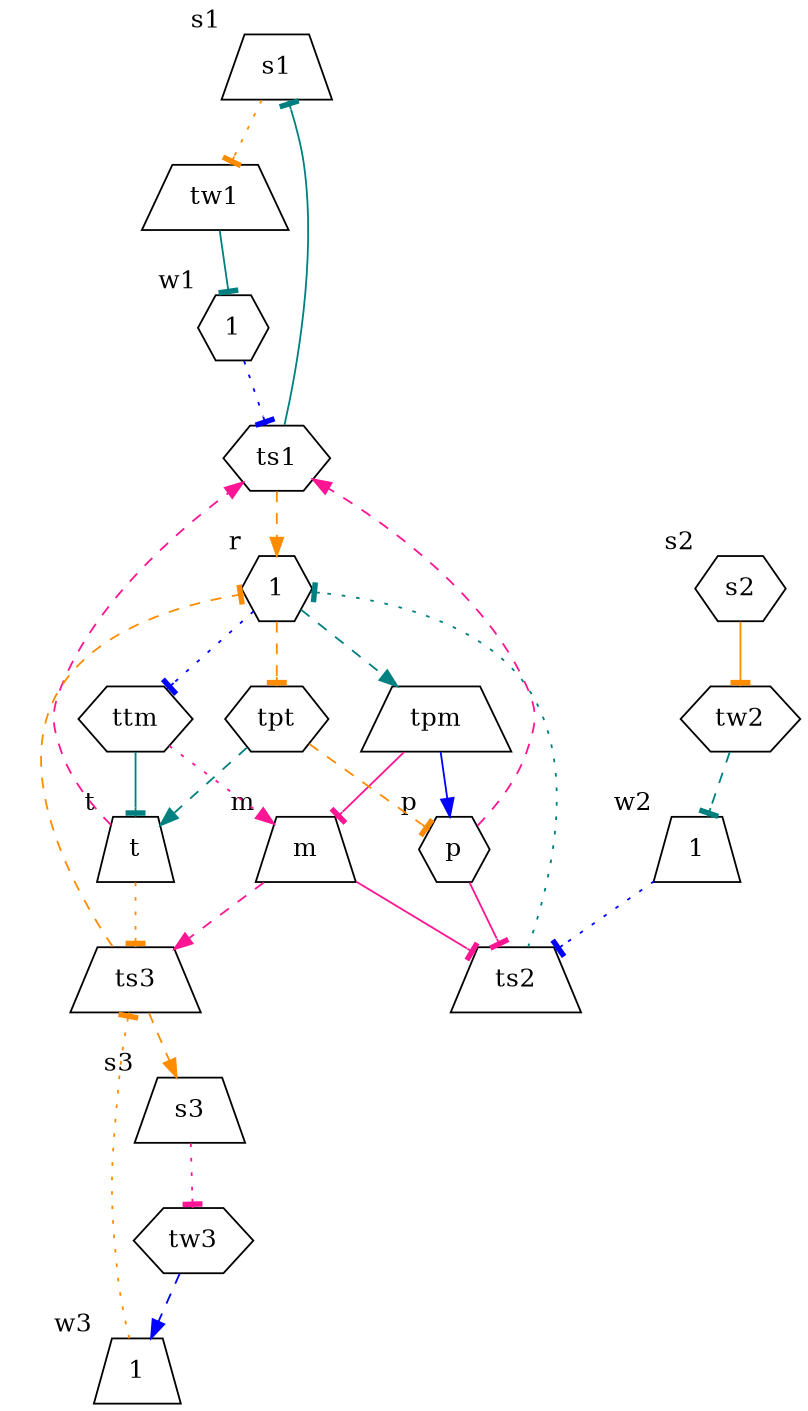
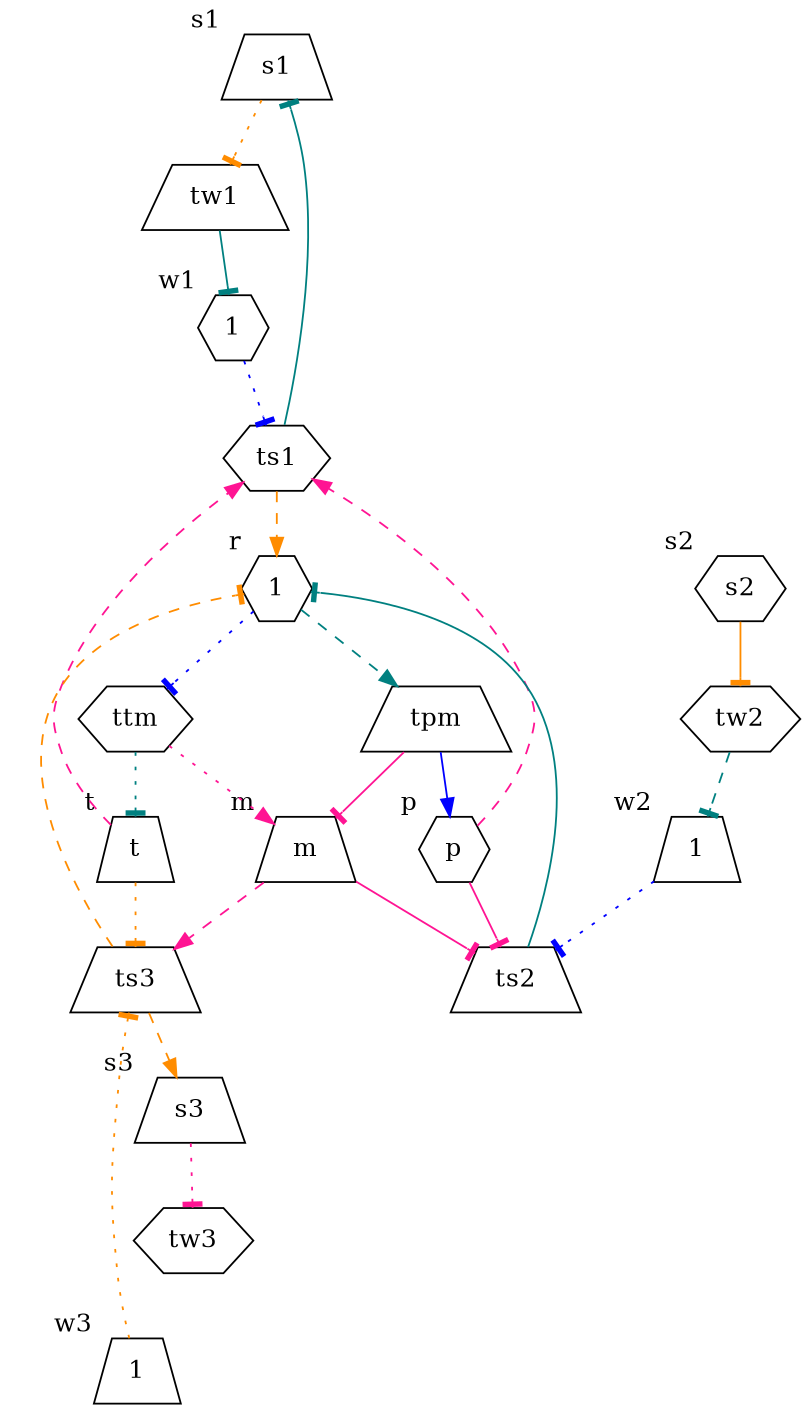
(277, 719) -> none
(545, 725) -> (545, 725)
(136, 780) -> (136, 780)
(169, 1298) -> none
